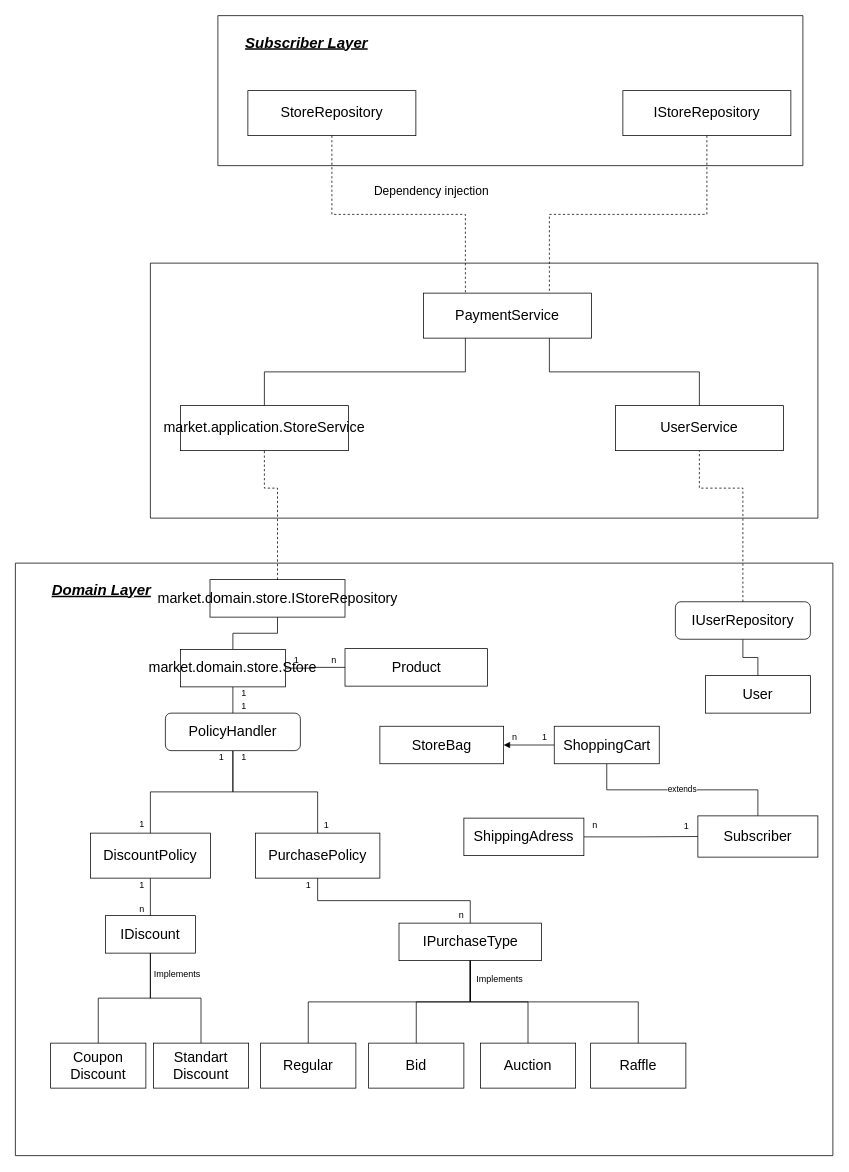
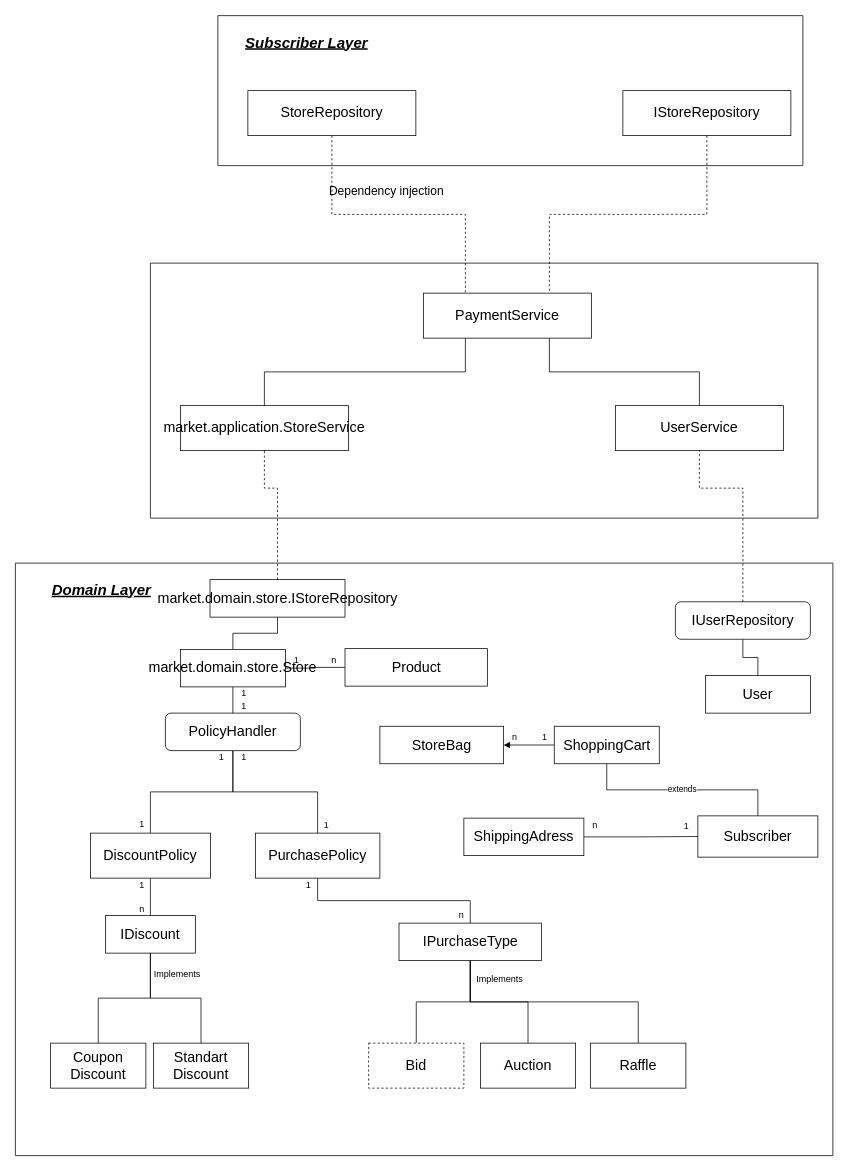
(432, 190) -> (387, 190)
(341, 1002) -> none
(308, 1065) -> none
(416, 1065) -> (416, 1065)
